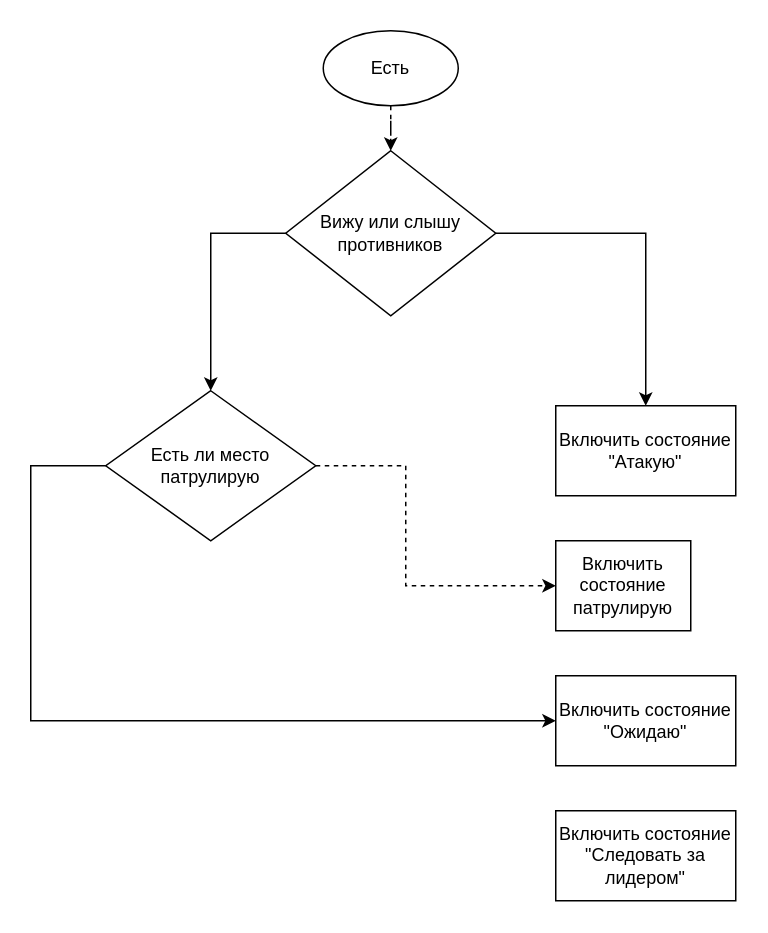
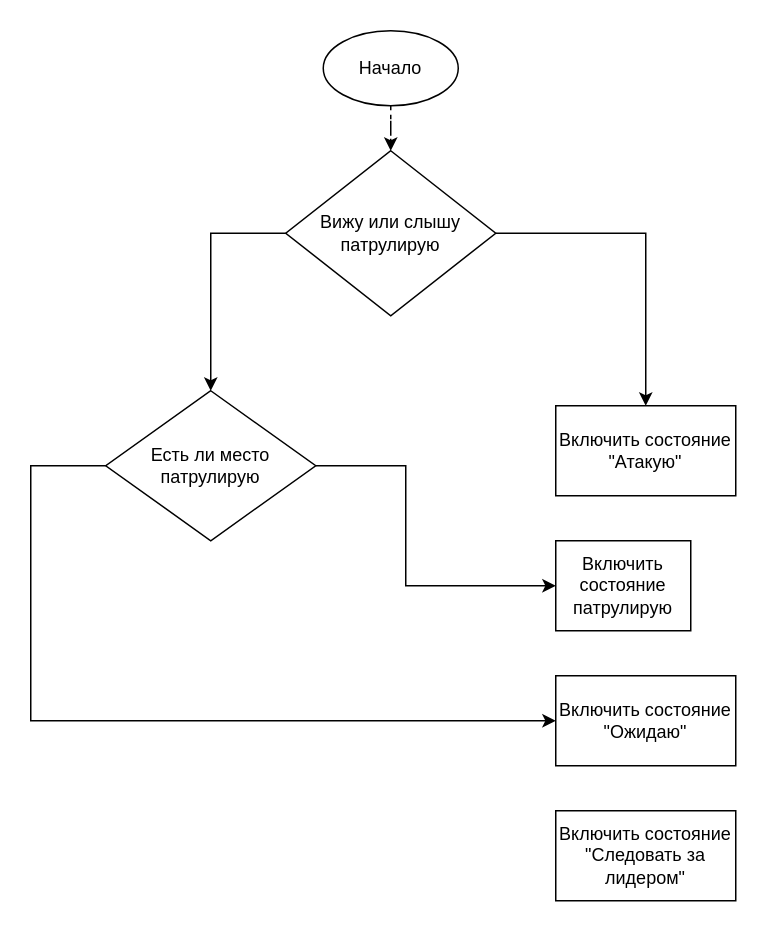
(391, 68) -> (391, 68)
(391, 233) -> (391, 233)
(406, 552) -> (406, 552)
